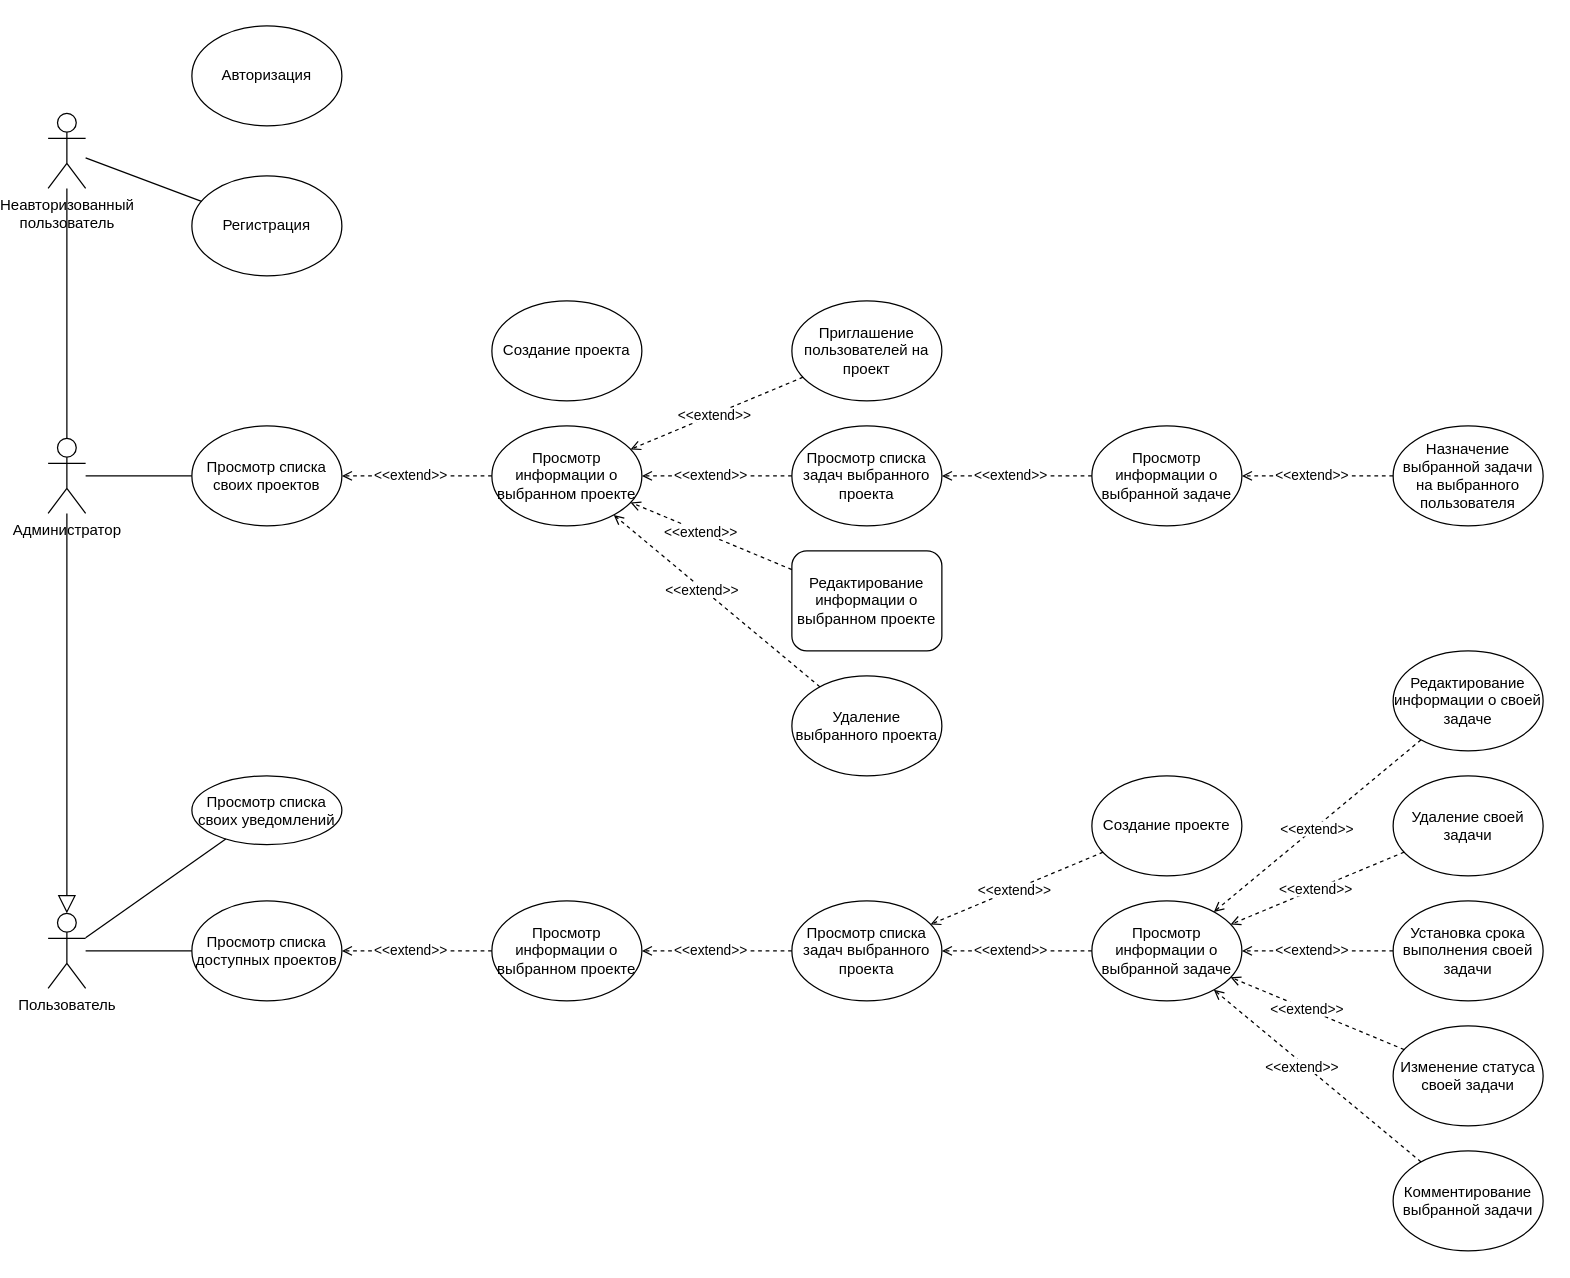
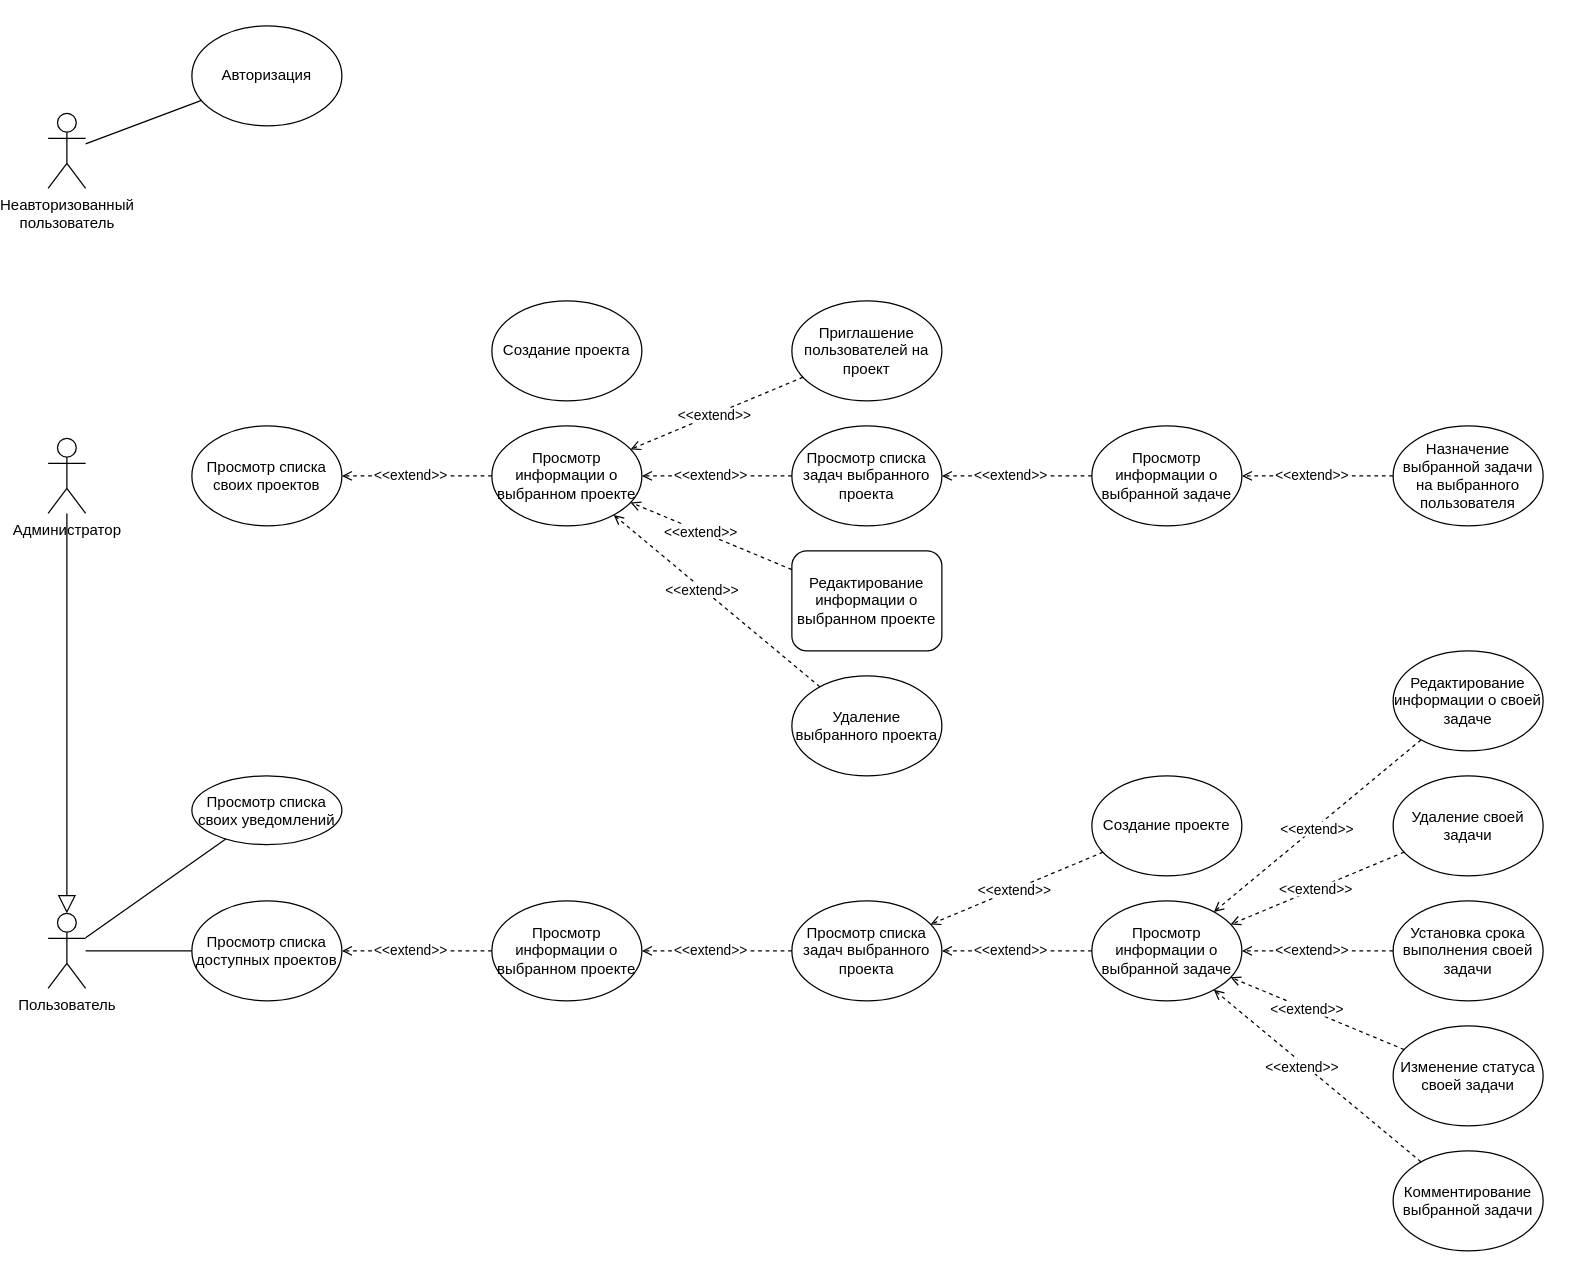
(143, 179) -> none
(267, 226) -> none
(67, 313) -> (143, 122)
(139, 476) -> none
